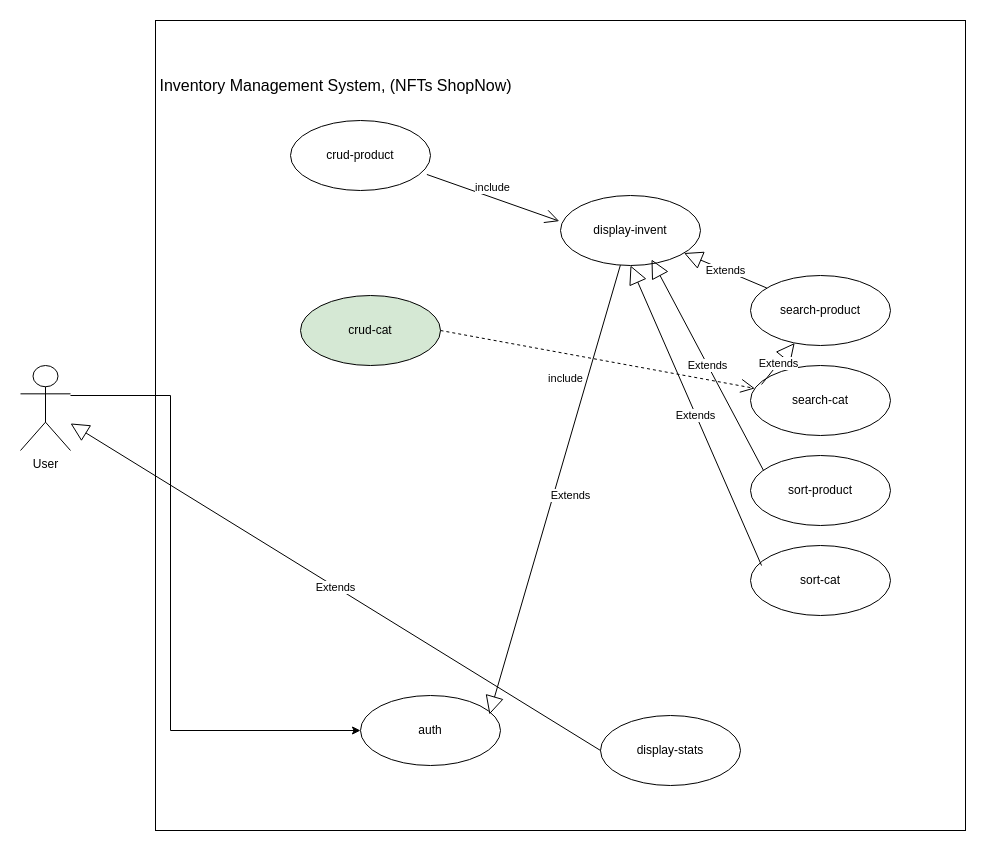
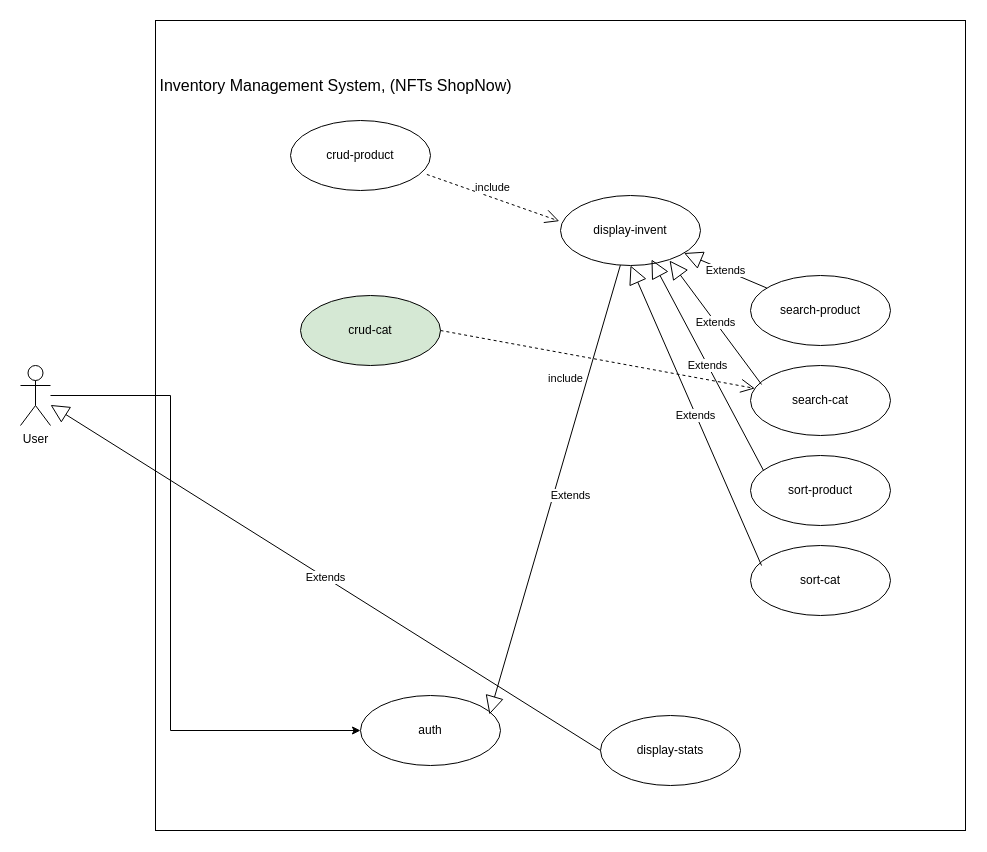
(492, 197) -> (492, 197)
(772, 371) -> (721, 330)
(46, 408) -> (36, 396)
